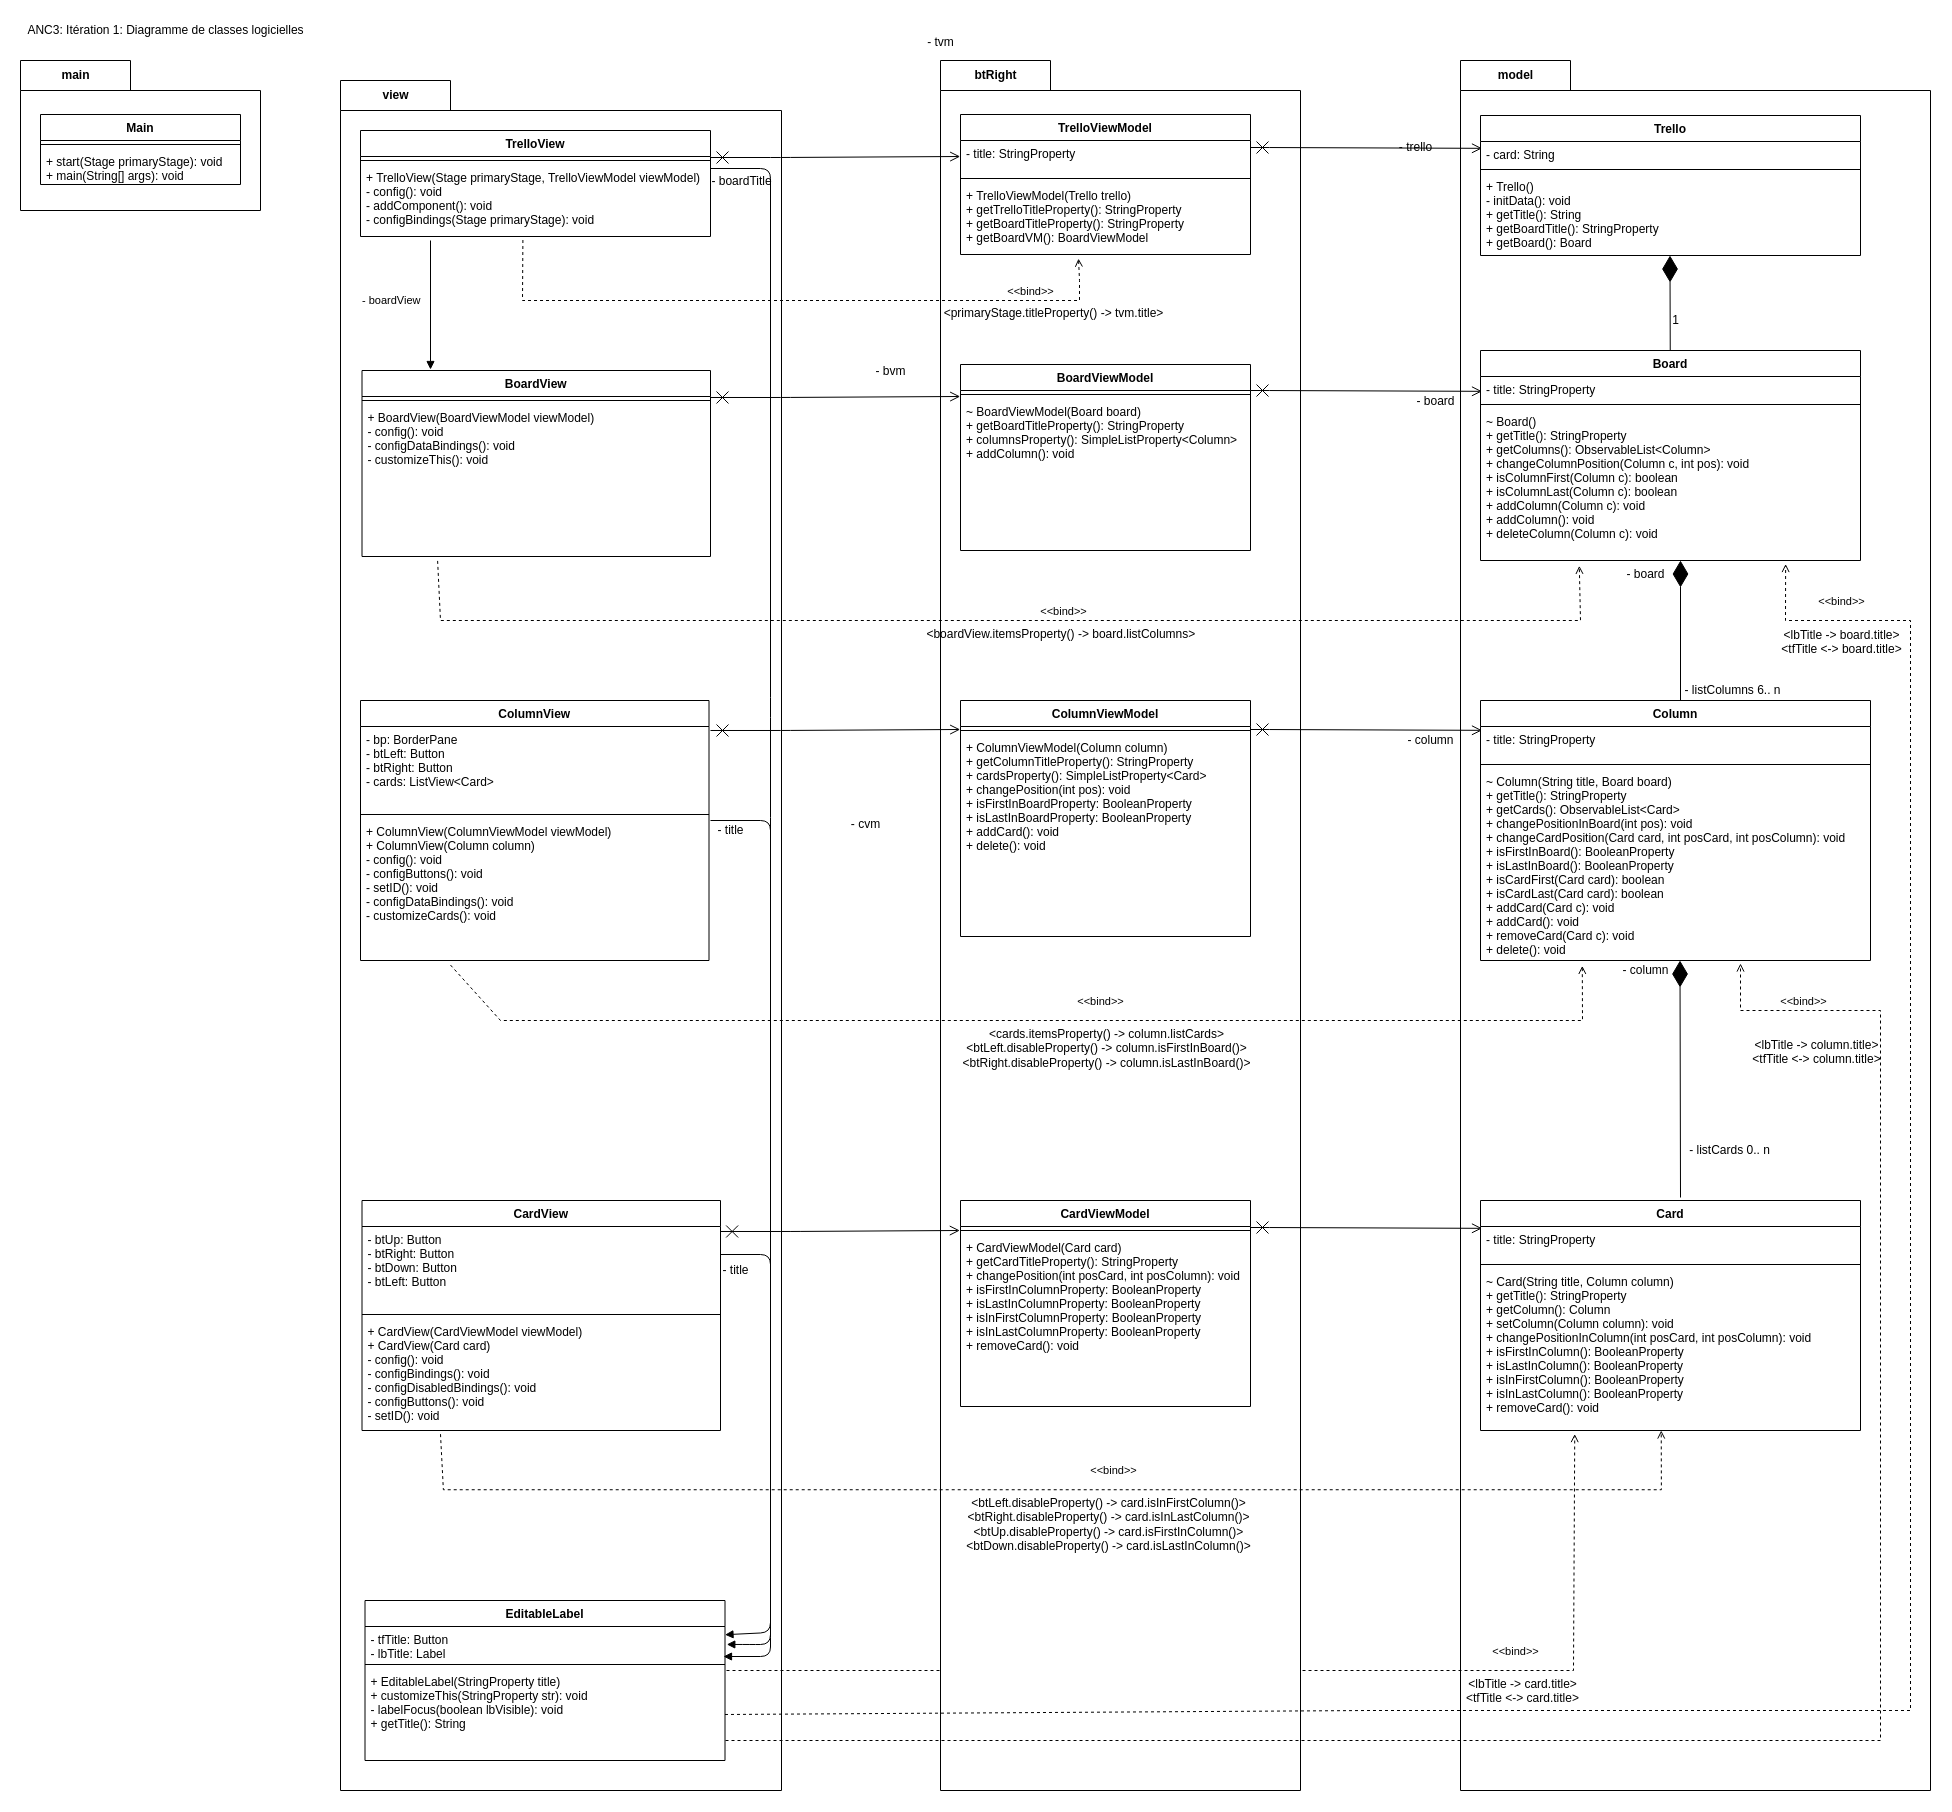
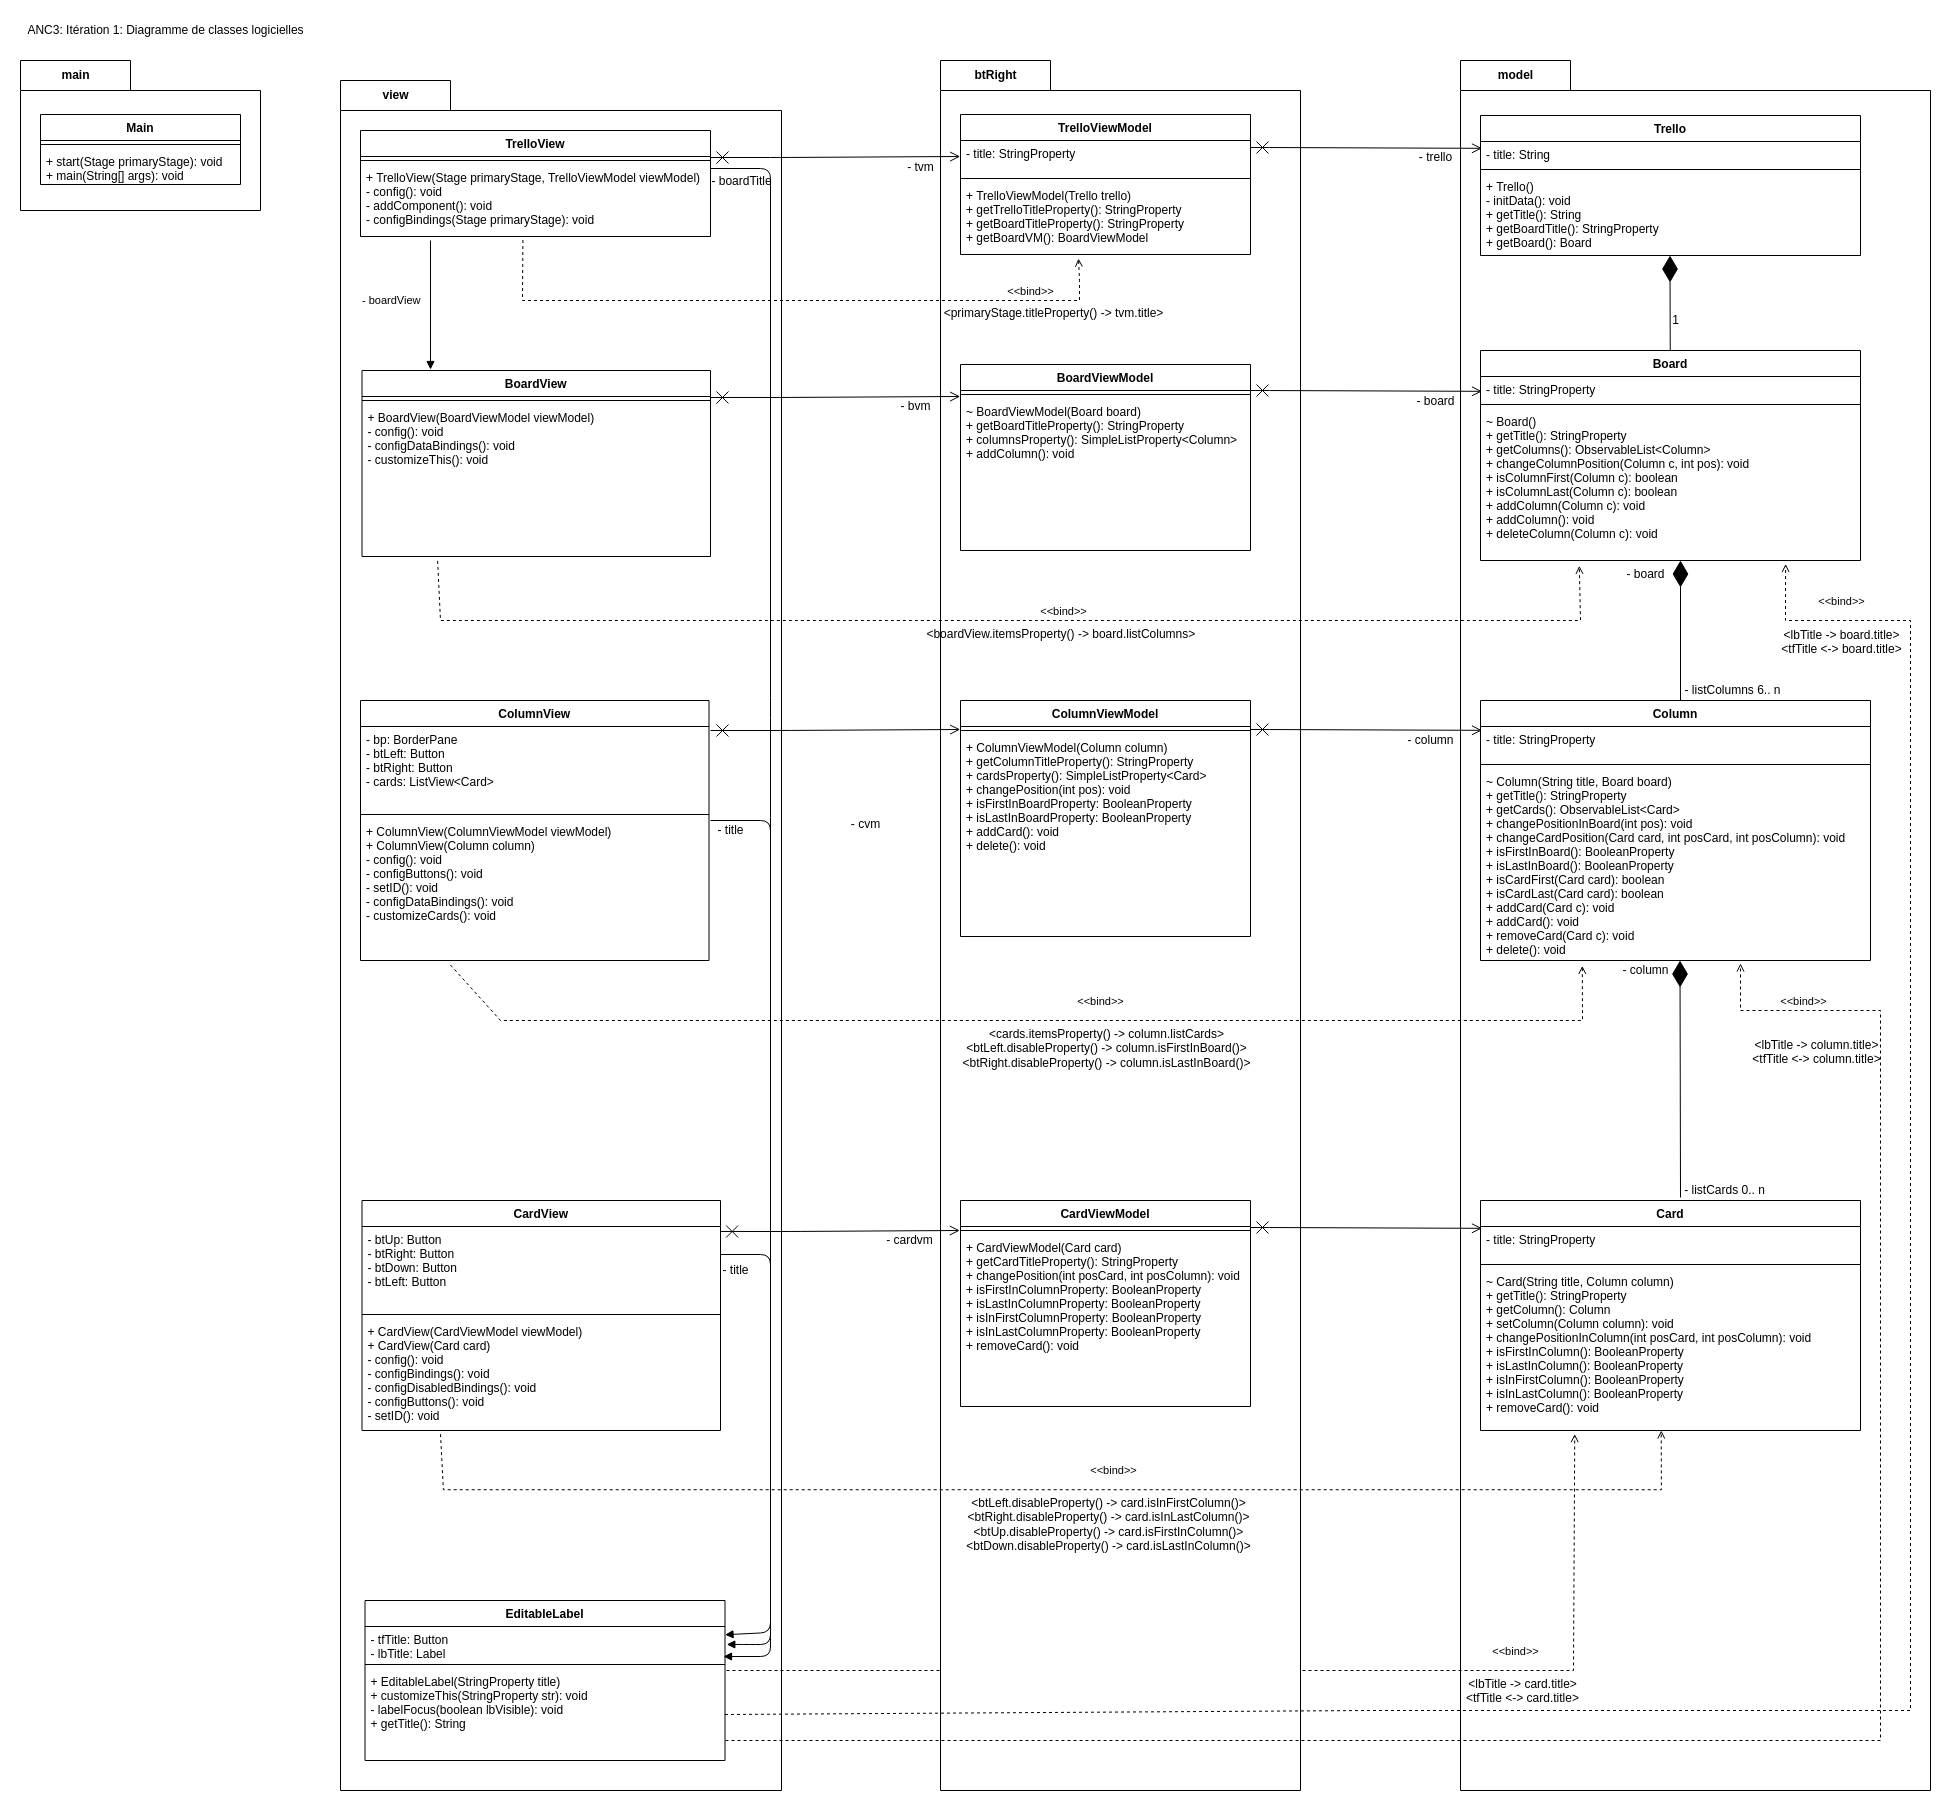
(941, 43) -> (921, 168)
(1416, 148) -> (1436, 158)
(1527, 155) -> (1527, 155)
(891, 372) -> (916, 407)
(1730, 1151) -> (1725, 1191)
none -> (909, 1241)
